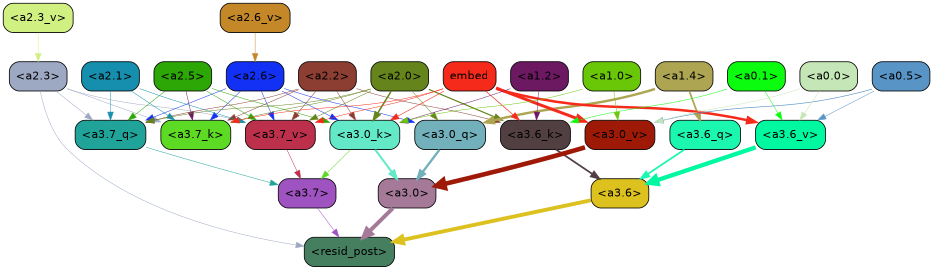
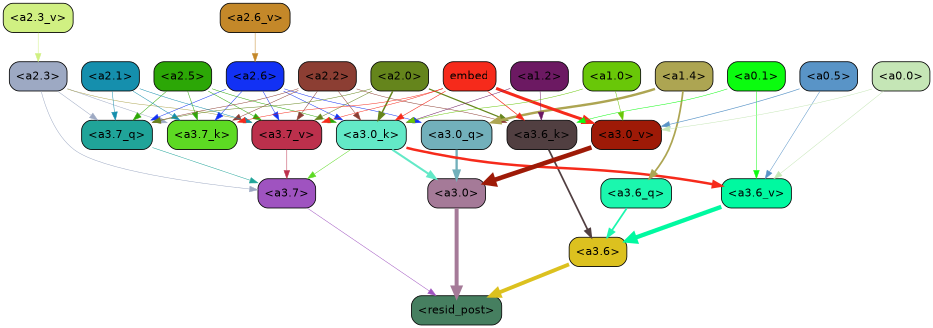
(188, 98) -> (190, 99)
(422, 103) -> none
(139, 104) -> (142, 105)
(305, 106) -> none
(609, 106) -> (552, 167)
(145, 201) -> (127, 169)
